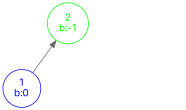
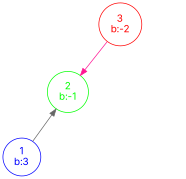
none -> (120, 24)
(22, 88) -> (22, 157)
